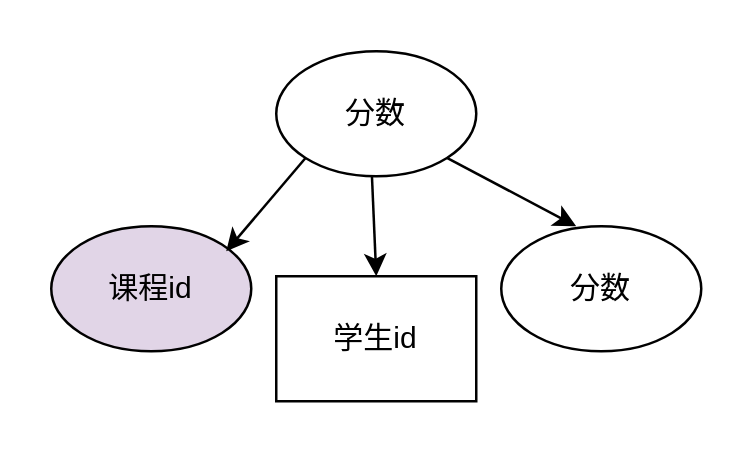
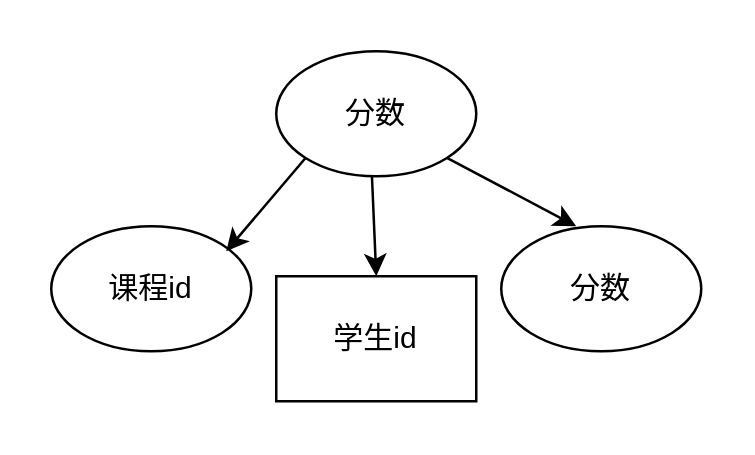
(151, 289) -> (151, 289)
